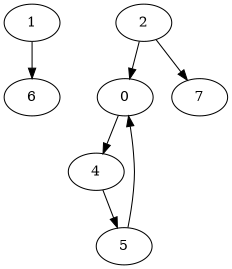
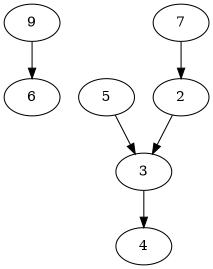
(32, 23) -> (32, 23)
(169, 56) -> (181, 55)
(125, 97) -> (144, 172)
(108, 204) -> none
